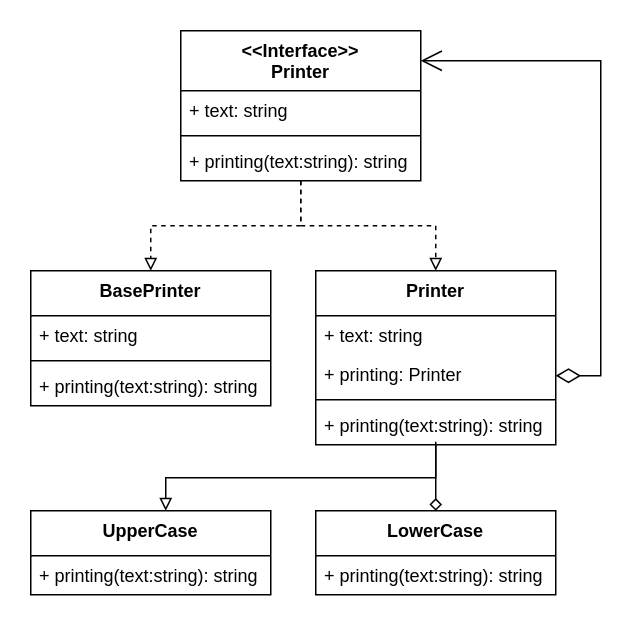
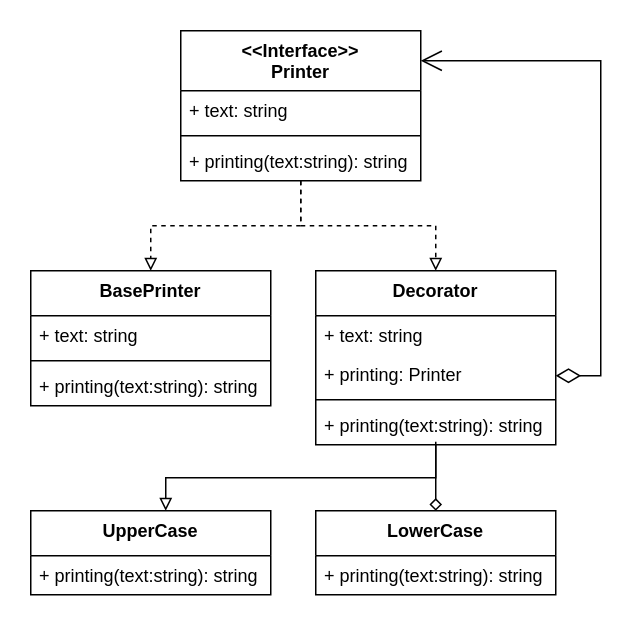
(435, 291) -> (435, 291)
